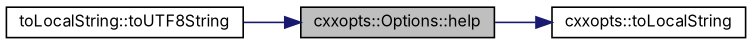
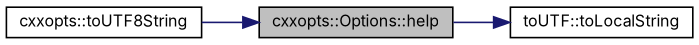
(125, 22) -> (104, 22)
(649, 22) -> (602, 22)
